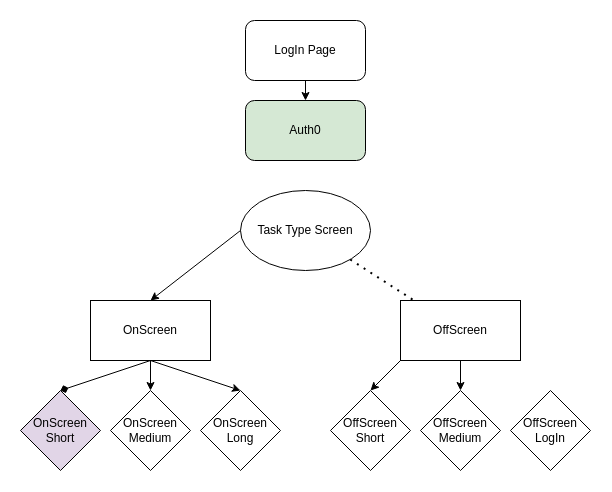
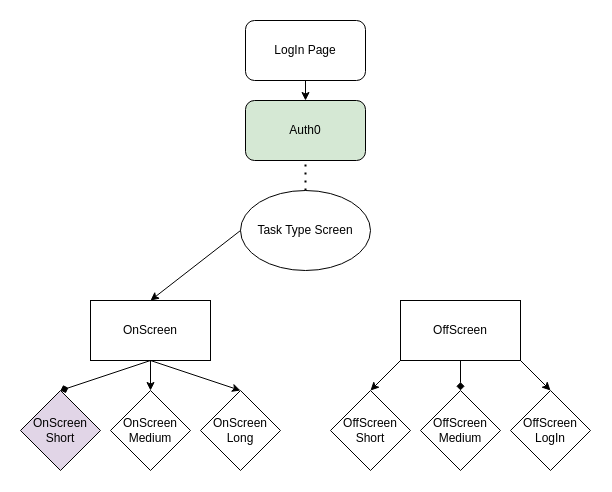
(382, 280) -> (306, 177)
none -> (533, 373)
(461, 382) -> (461, 382)
